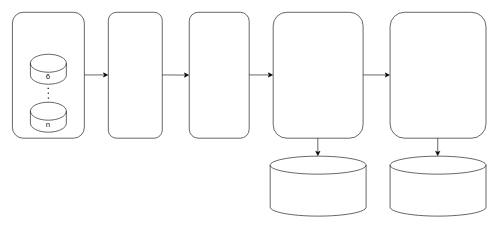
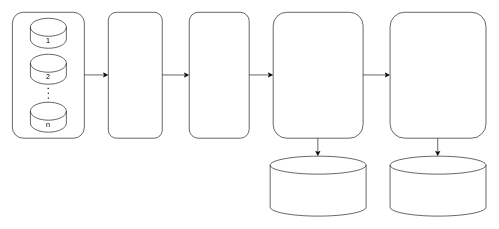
none -> (48, 33)
(48, 77) -> (48, 77)
